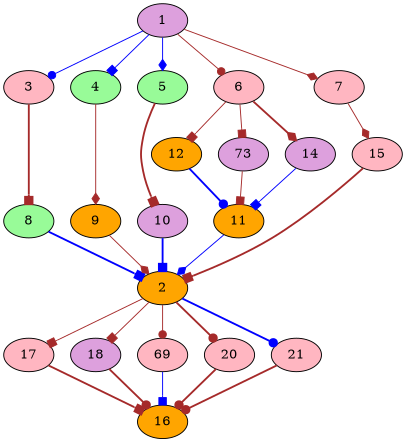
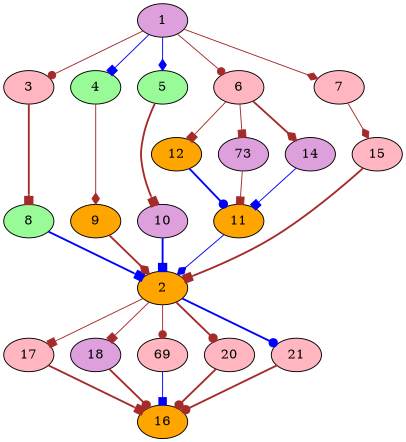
(99, 52) -> (99, 52)
(125, 251) -> (125, 251)
